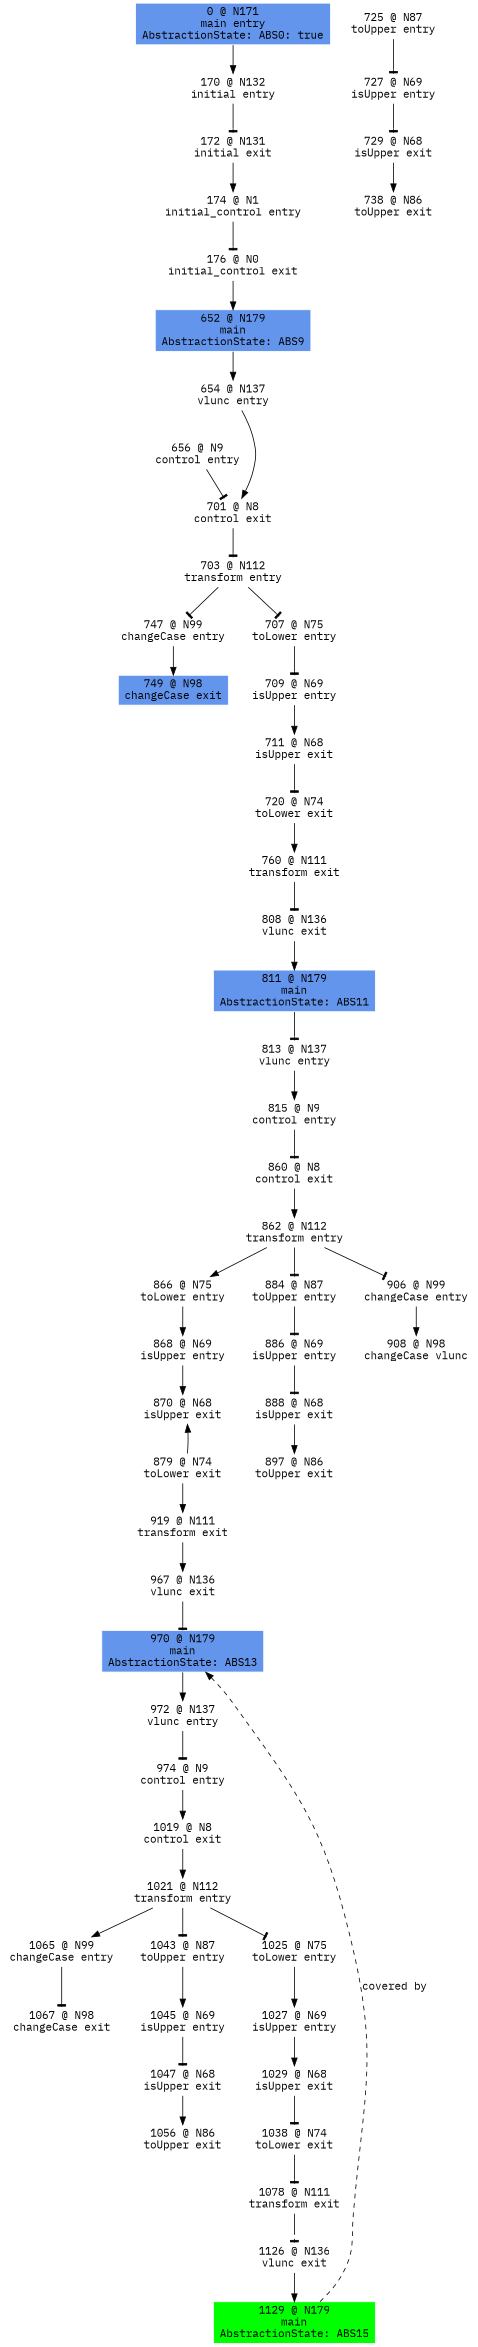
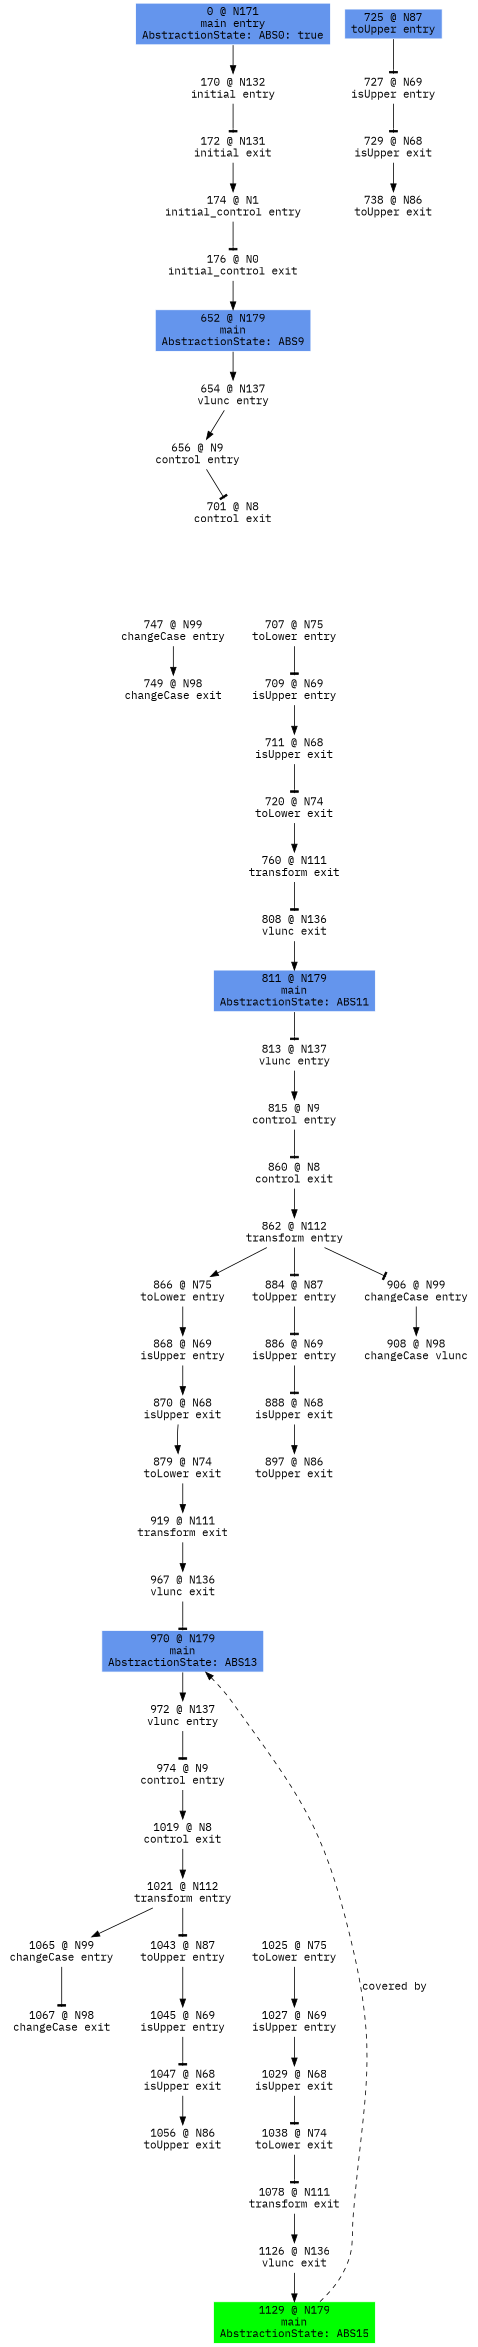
(393, 24) -> (393, 24)
(255, 450) -> (218, 421)
(233, 572) -> none
(173, 690) -> (173, 690)
(188, 1443) -> (178, 1435)
(237, 1921) -> none
(294, 2224) -> (294, 2224)
